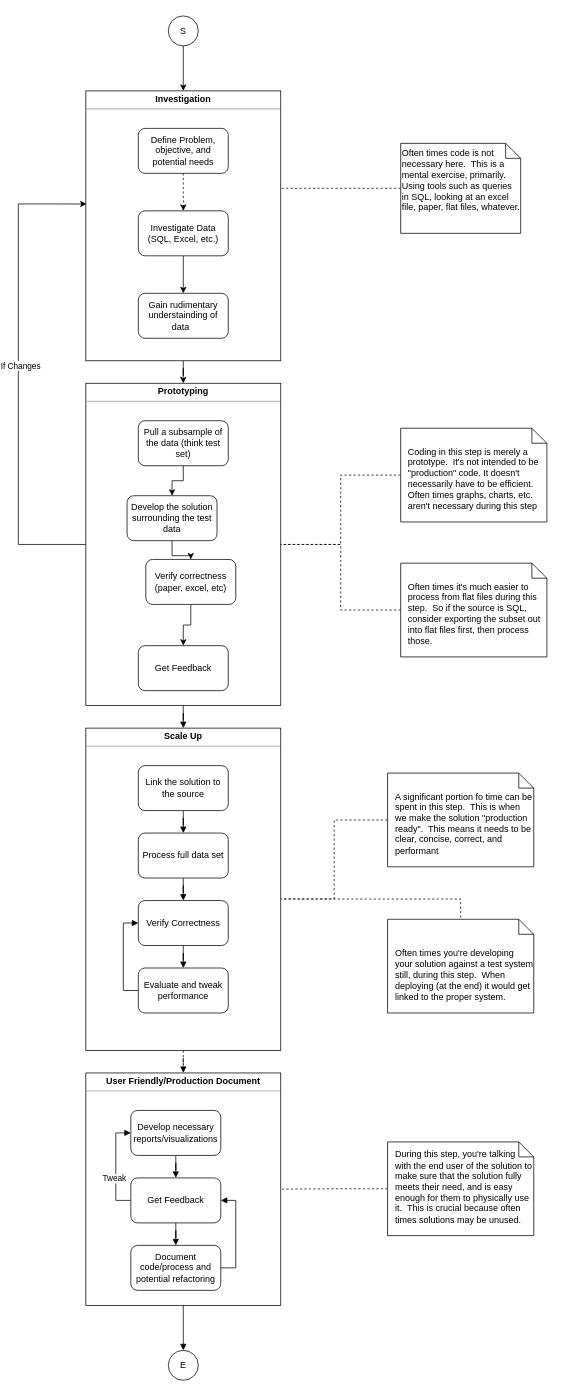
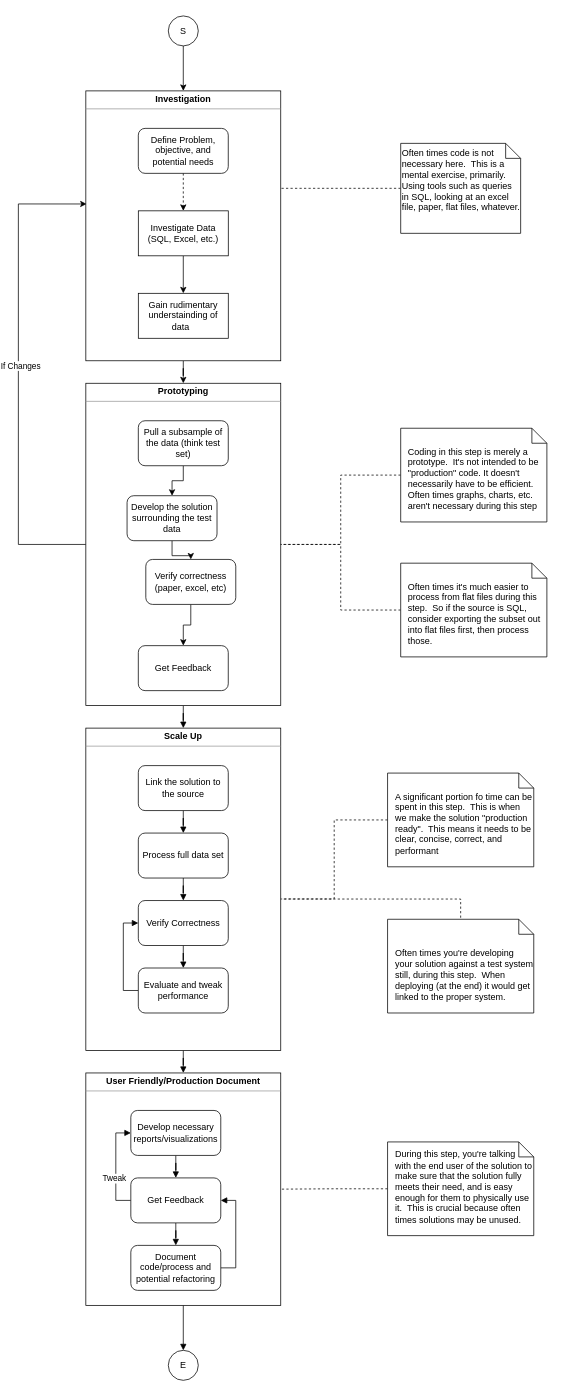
(183, 233) -> (183, 233)
(183, 315) -> (183, 315)
(183, 1065) -> (183, 1065)
